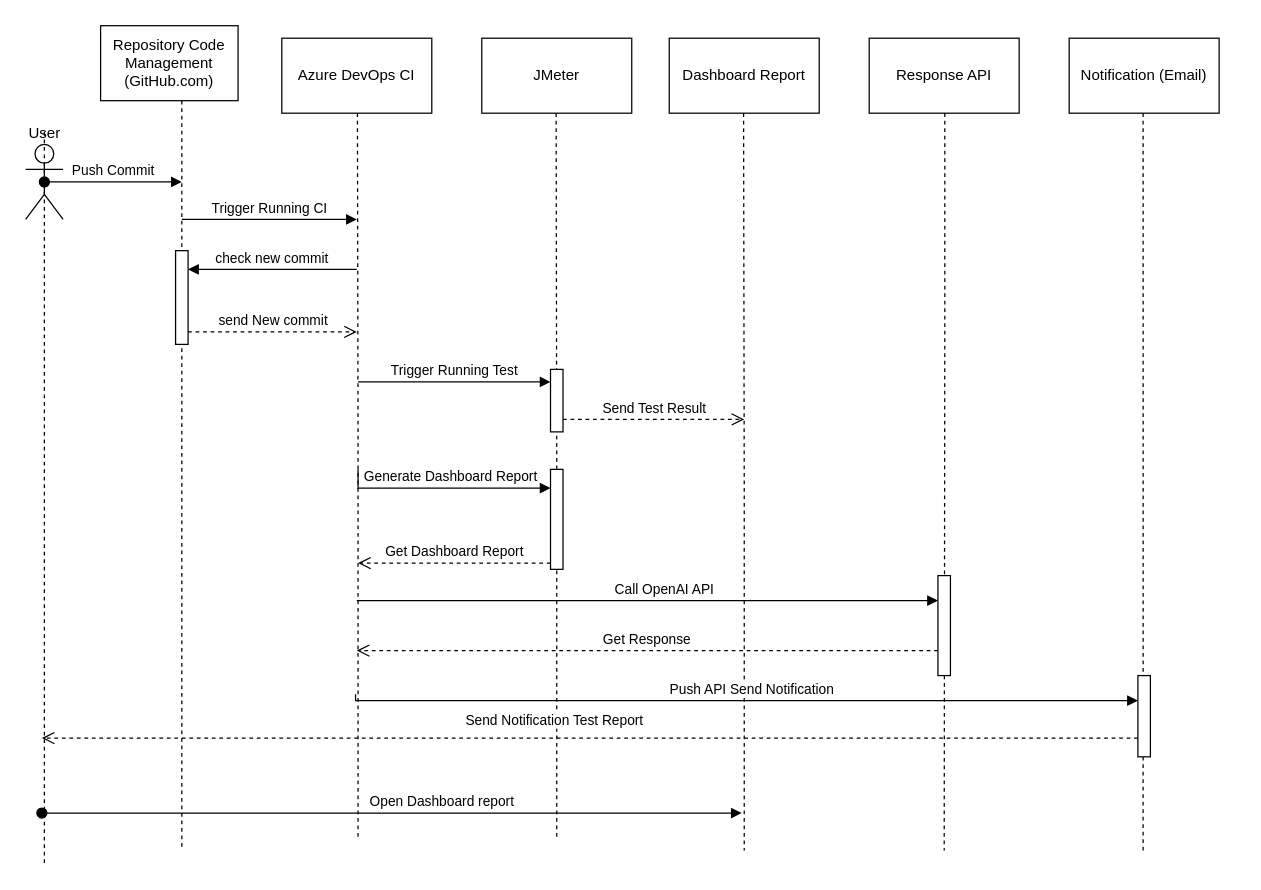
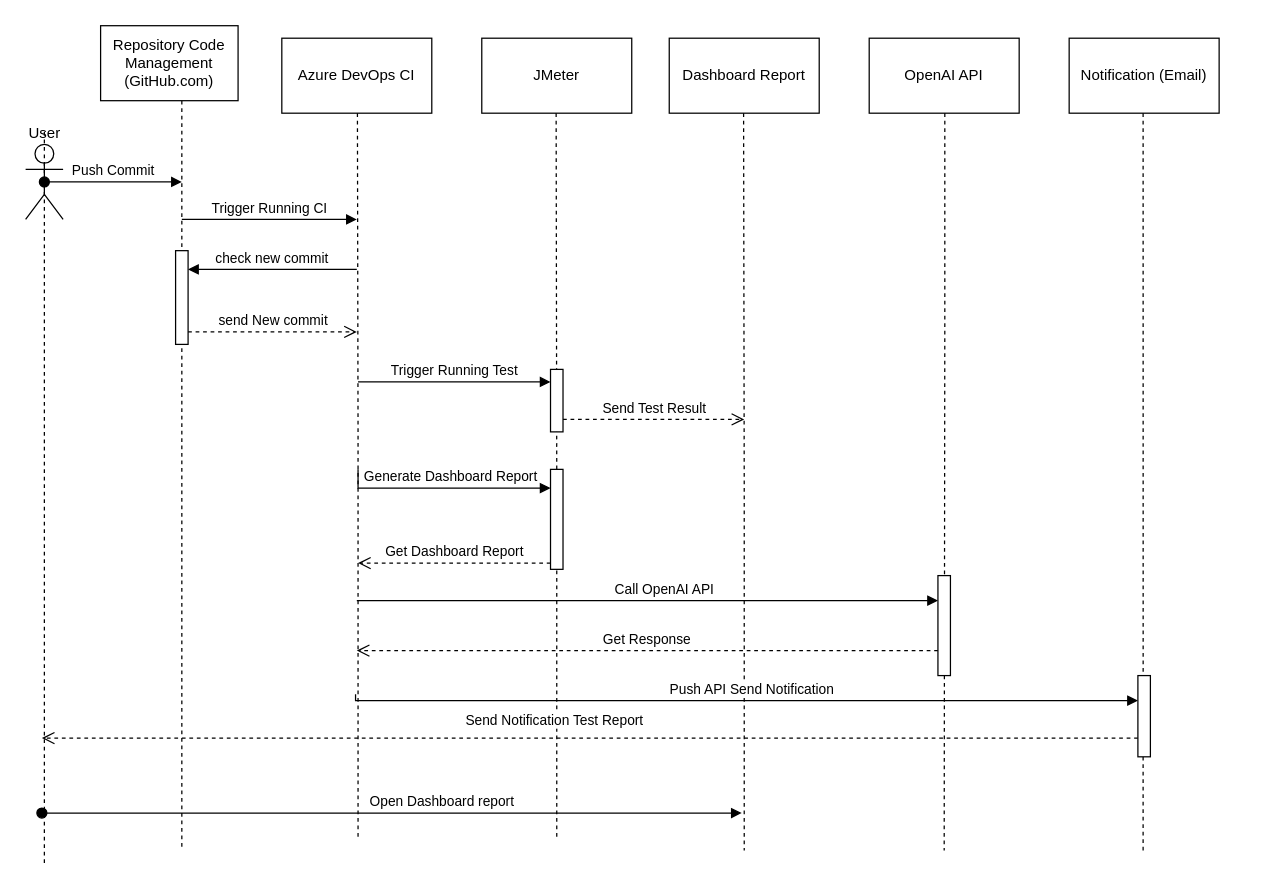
(944, 76) -> (944, 76)
